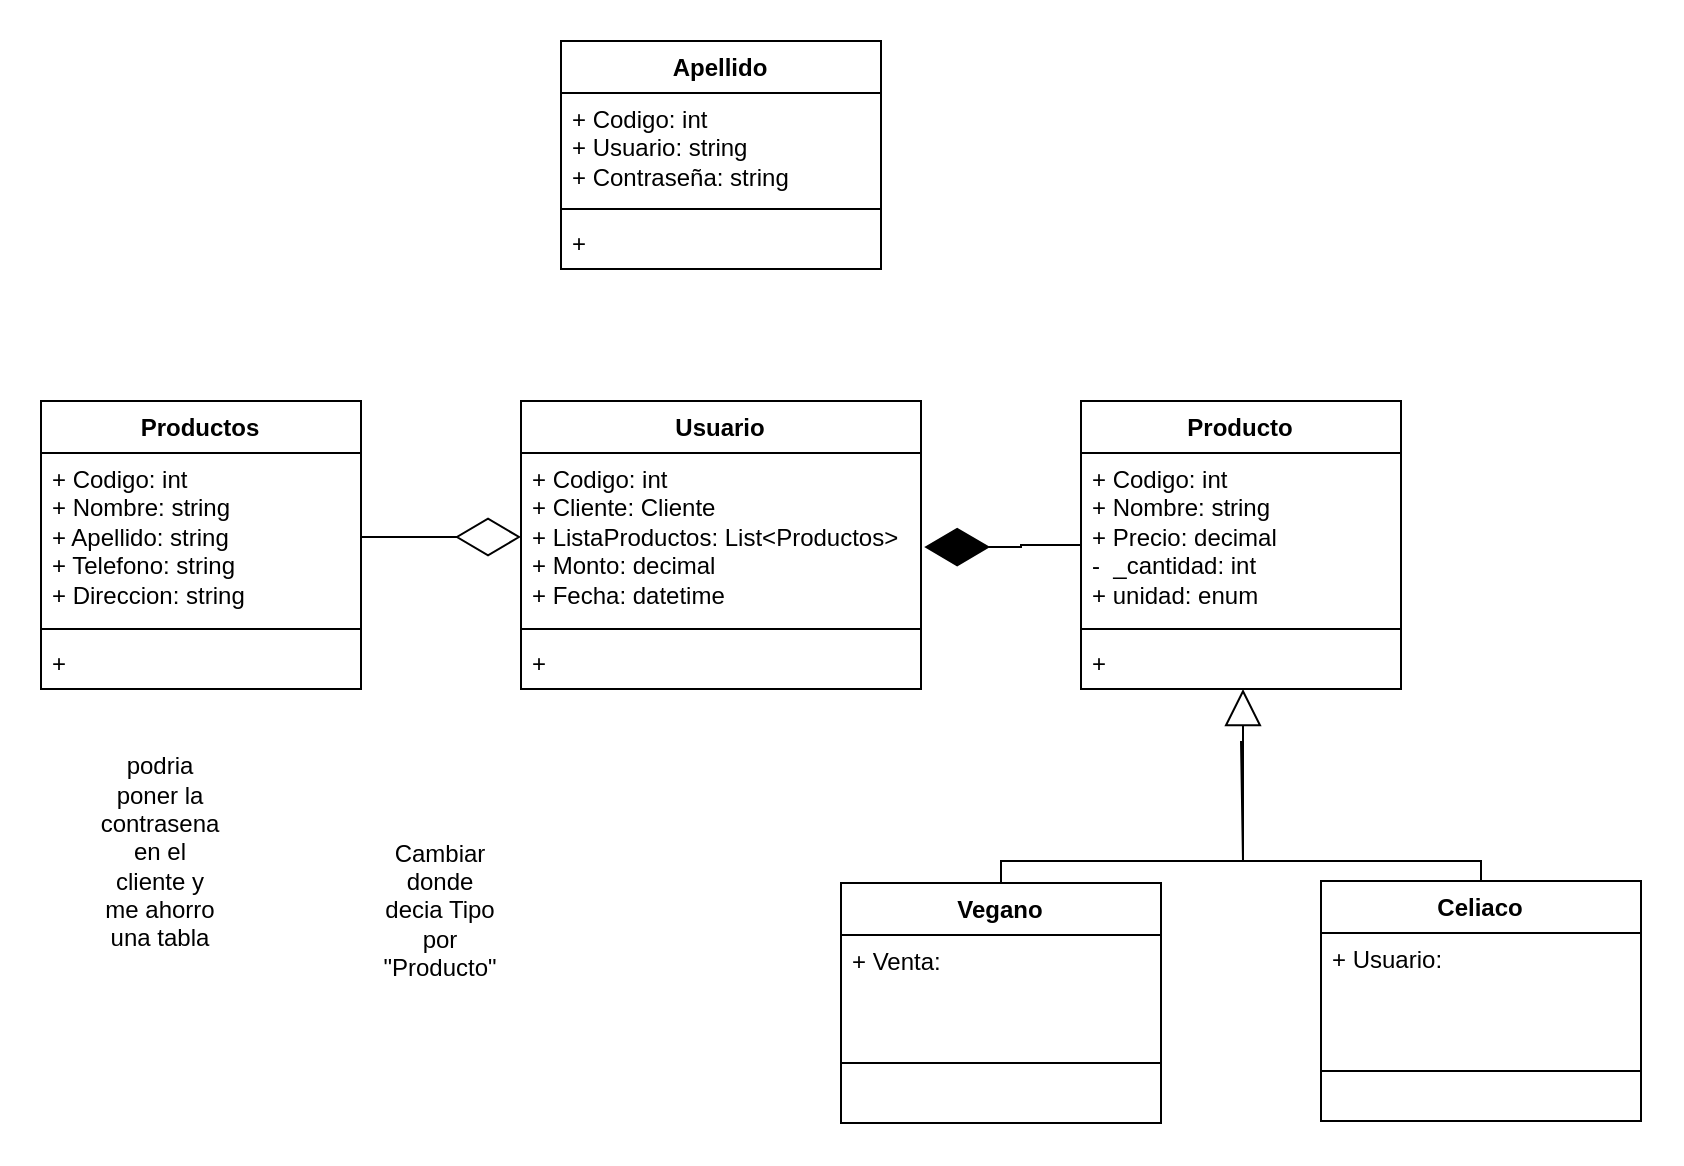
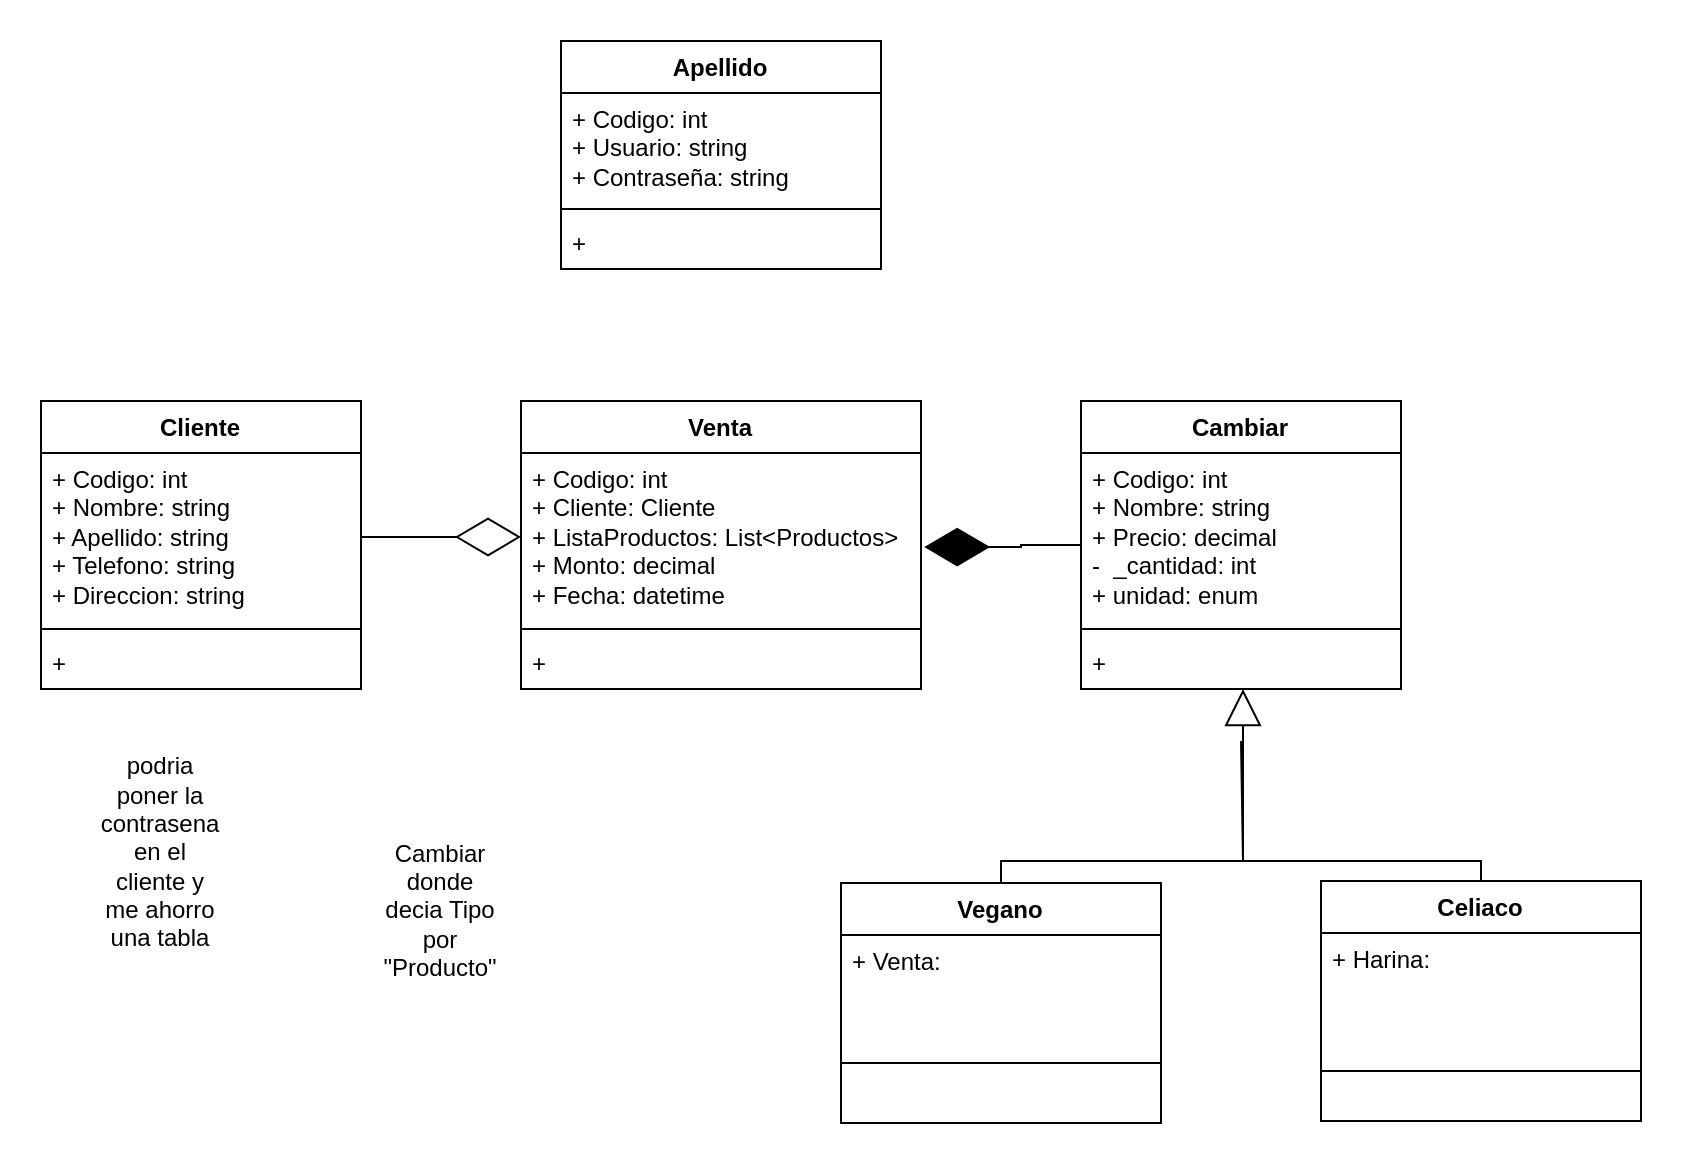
(201, 429) -> (201, 429)
(721, 429) -> (721, 429)
(1241, 429) -> (1241, 429)
(1391, 961) -> (1384, 961)
